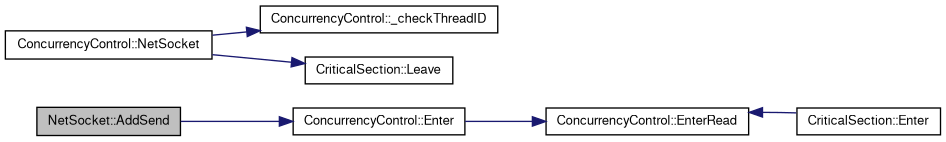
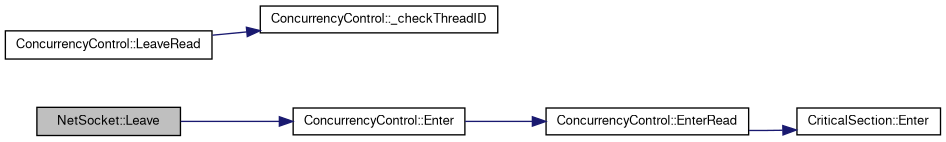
(109, 45) -> (109, 45)
(379, 70) -> none
(779, 113) -> (766, 130)
(109, 121) -> (109, 121)
